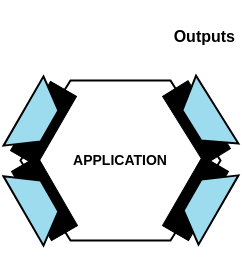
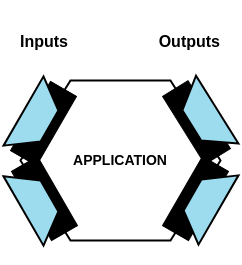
(196, 36) -> (181, 41)
none -> (61, 41)
